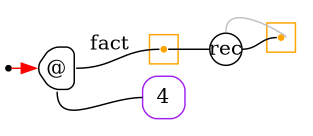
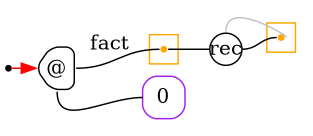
(164, 97) -> (164, 97)
